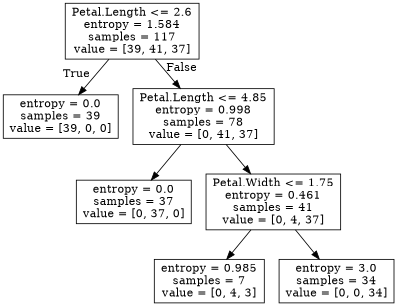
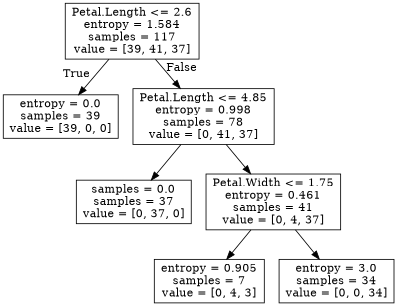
(134, 202) -> (134, 202)
(209, 281) -> (209, 281)
